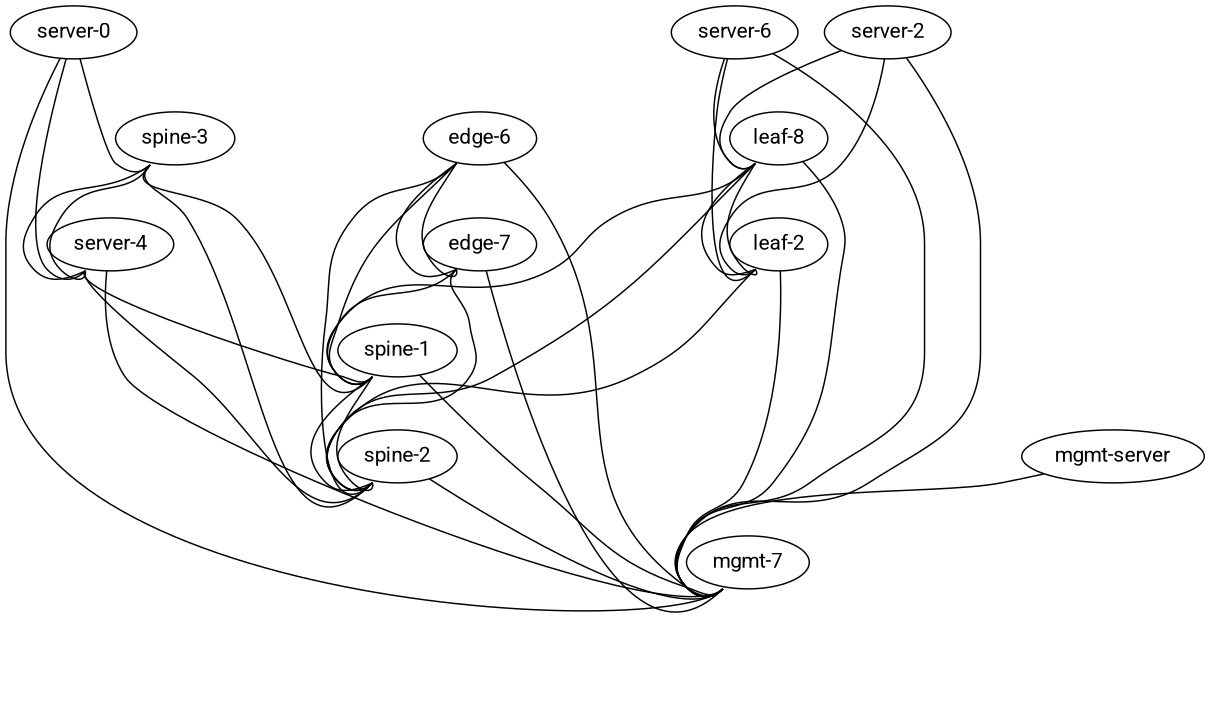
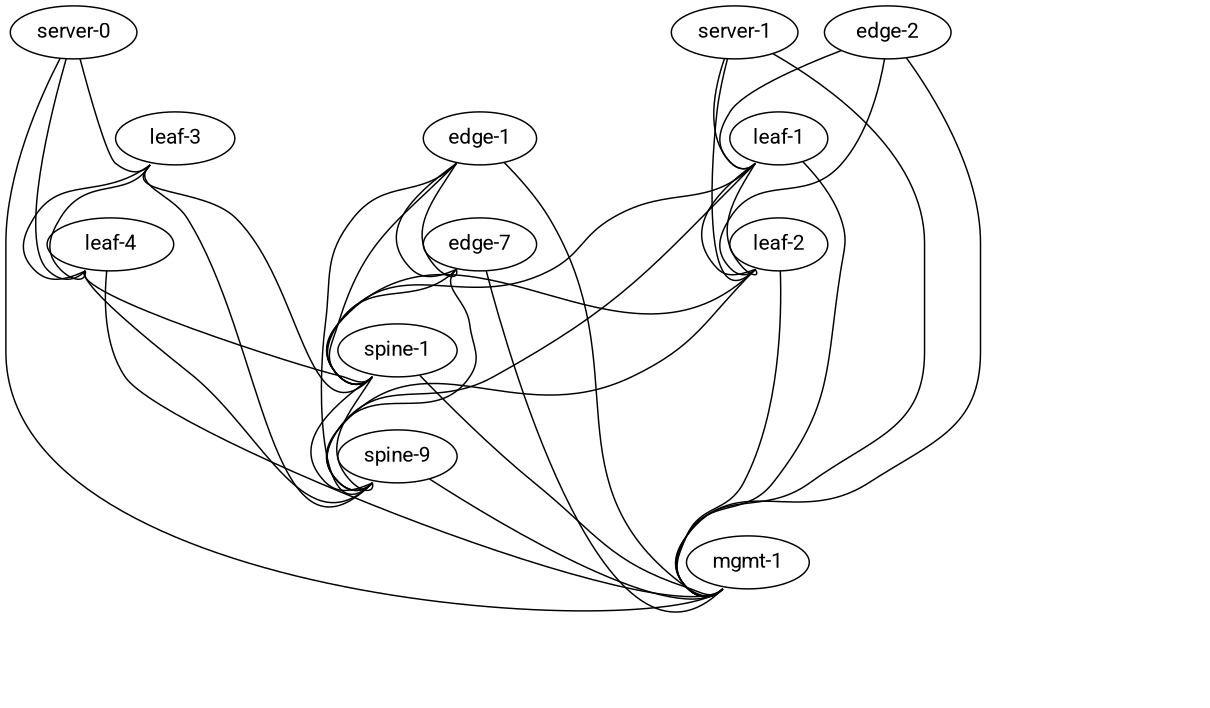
(735, 32) -> (735, 32)
(888, 32) -> (888, 32)
(175, 138) -> (175, 138)
(480, 138) -> (480, 138)
(779, 138) -> (779, 138)
(110, 244) -> (110, 244)
none -> (472, 278)
(398, 456) -> (398, 456)
(1113, 456) -> none
(748, 562) -> (748, 562)
